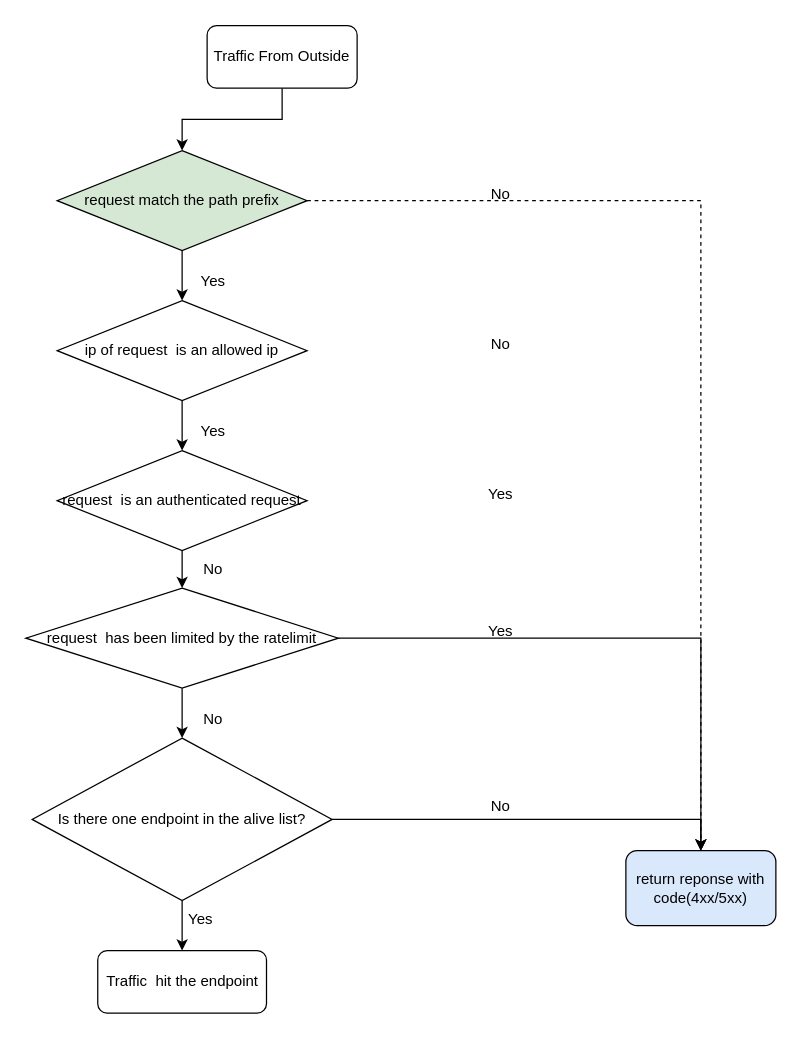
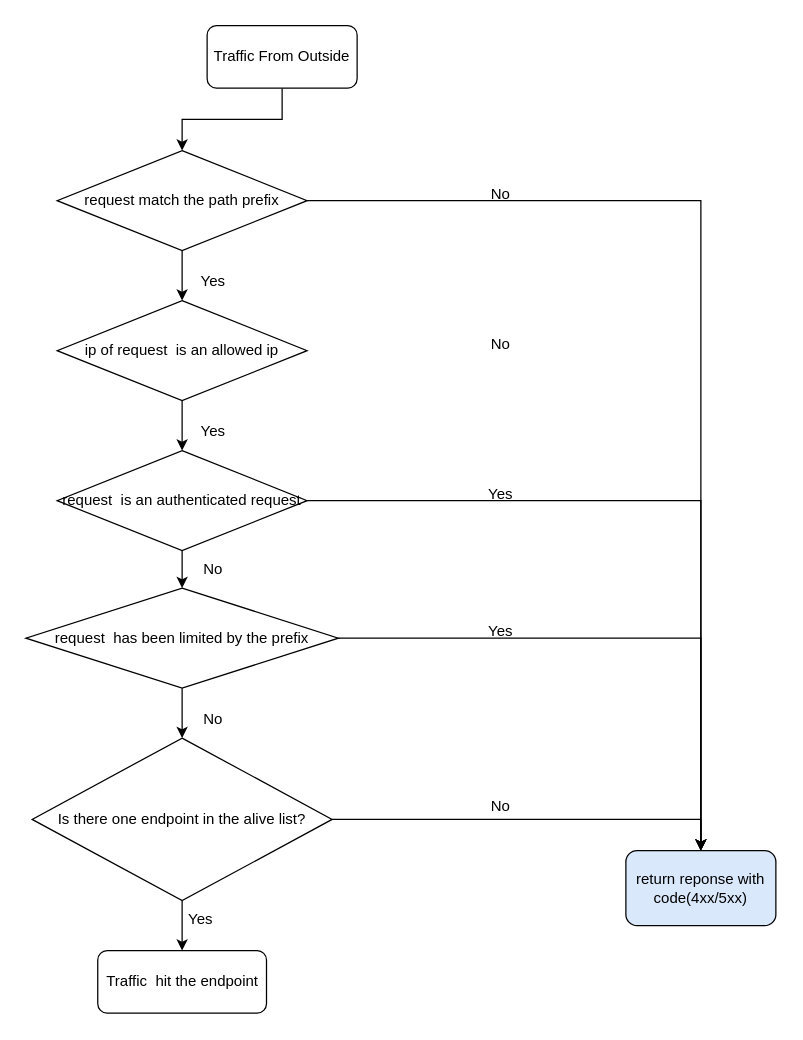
(182, 201) -> (182, 201)
(654, 201) -> (654, 201)
none -> (502, 501)
(182, 638) -> (182, 638)
